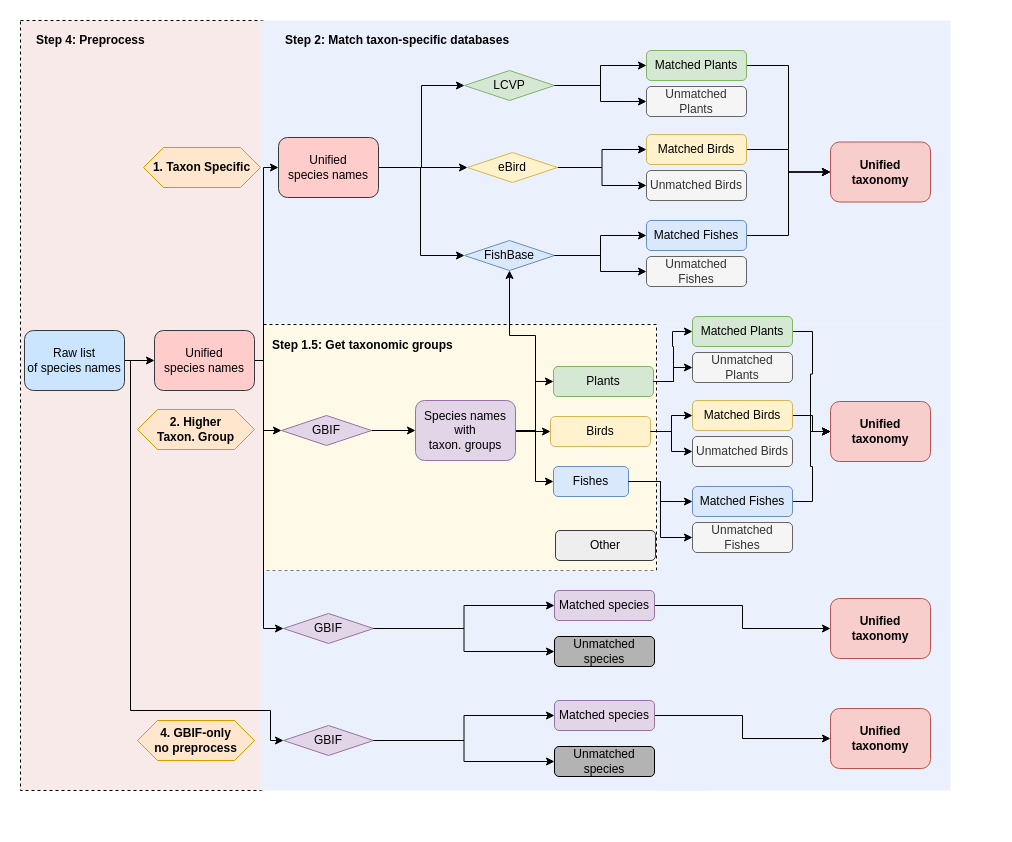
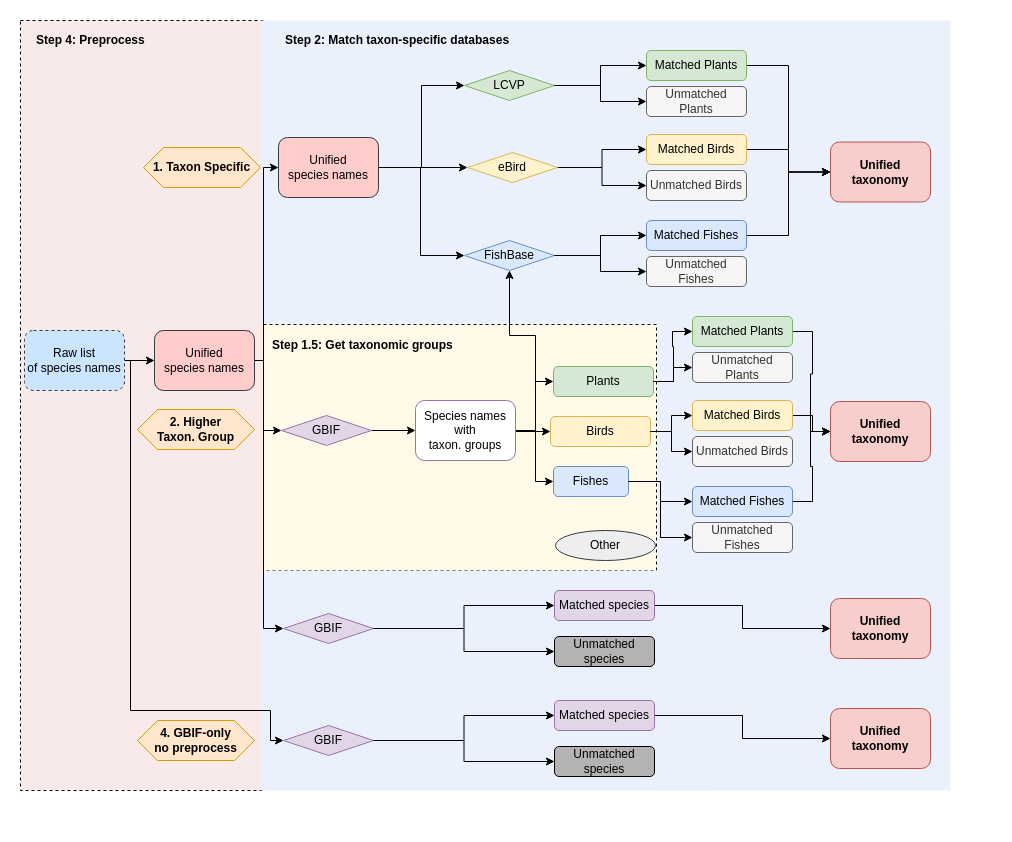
(75, 361) -> (75, 361)
(466, 431) -> (466, 431)
(606, 546) -> (606, 546)
